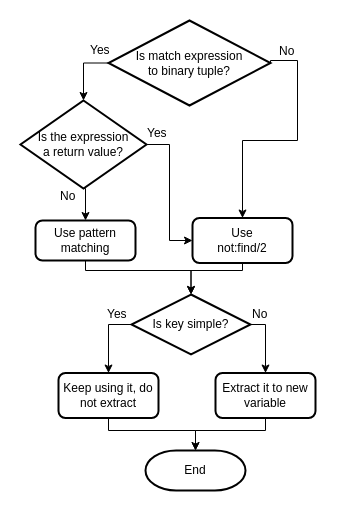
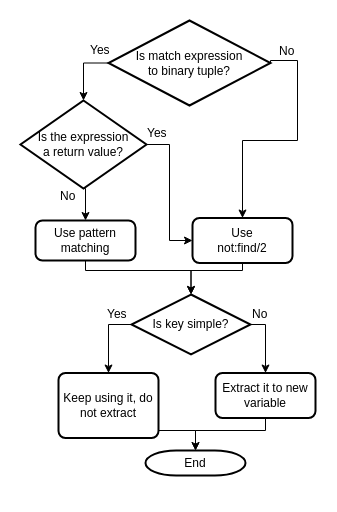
(109, 396) -> (109, 406)
(196, 471) -> (196, 463)
